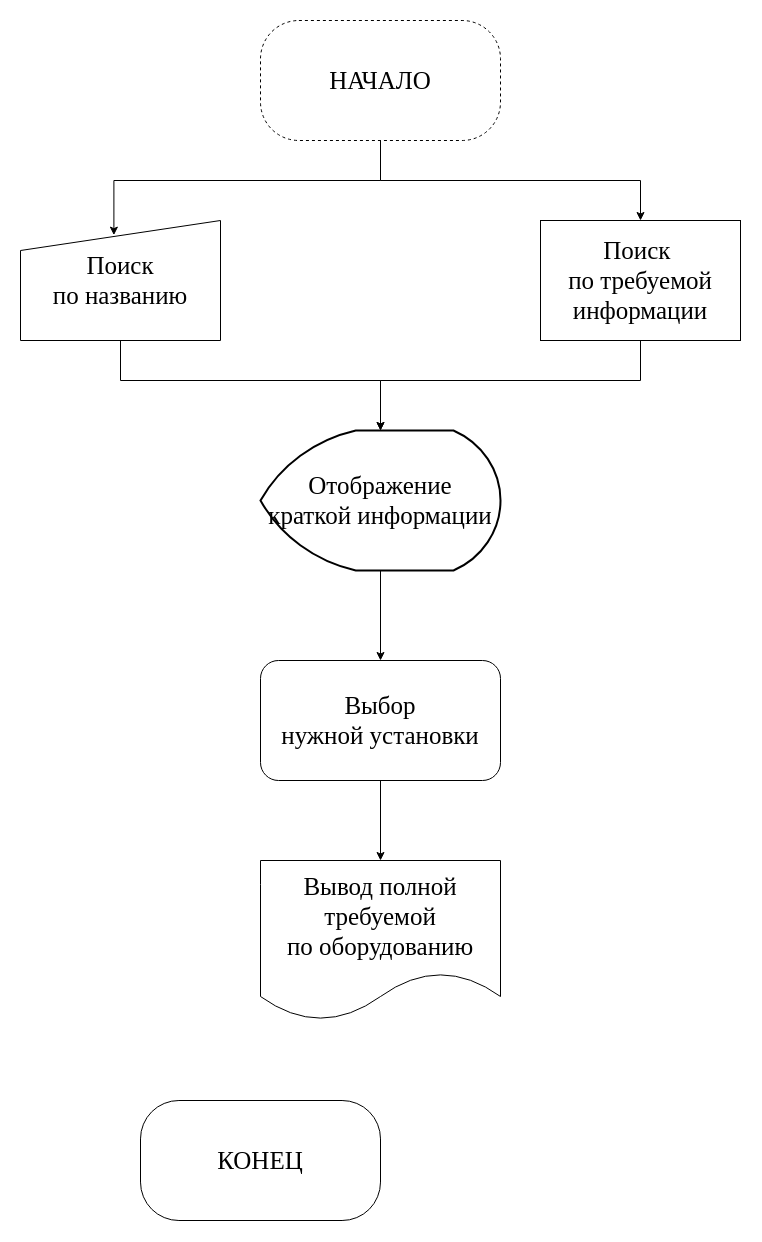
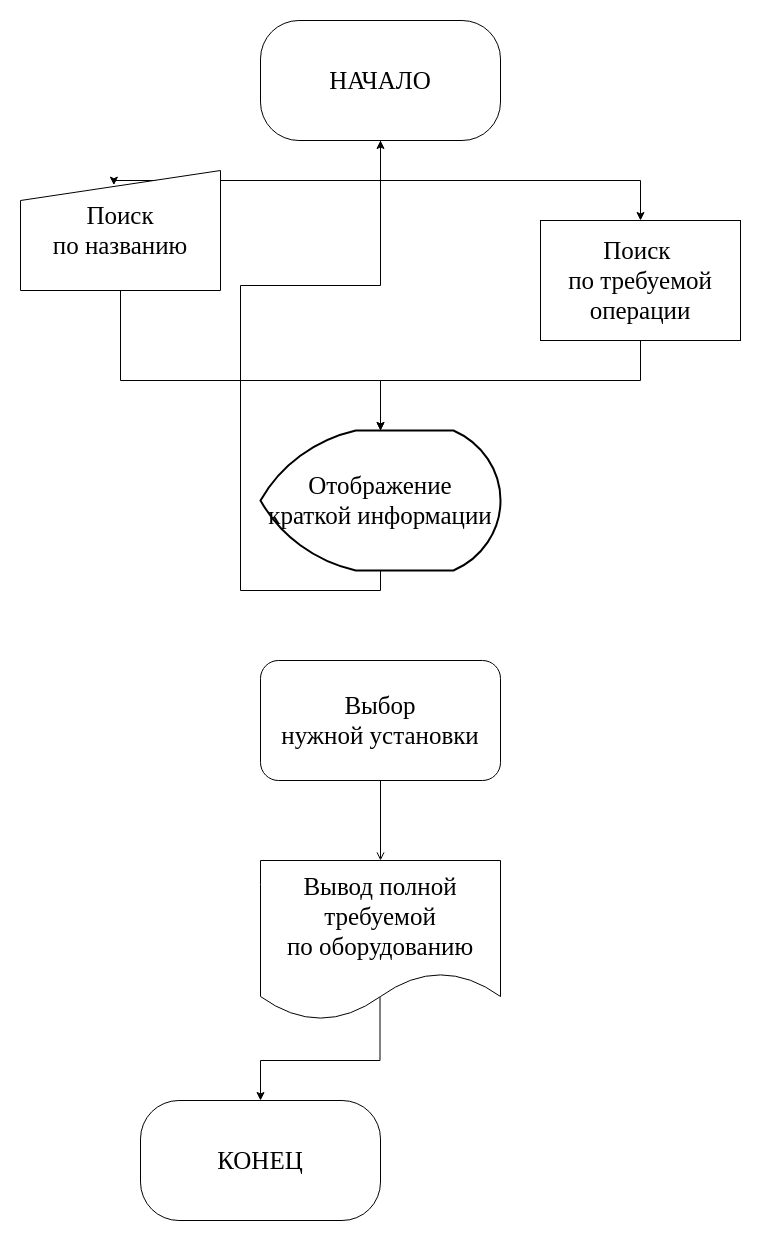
(381, 81) -> (381, 81)
(121, 281) -> (121, 231)
(641, 281) -> (641, 281)
(381, 621) -> (241, 389)
(381, 852) -> (381, 854)
none -> (337, 1061)
